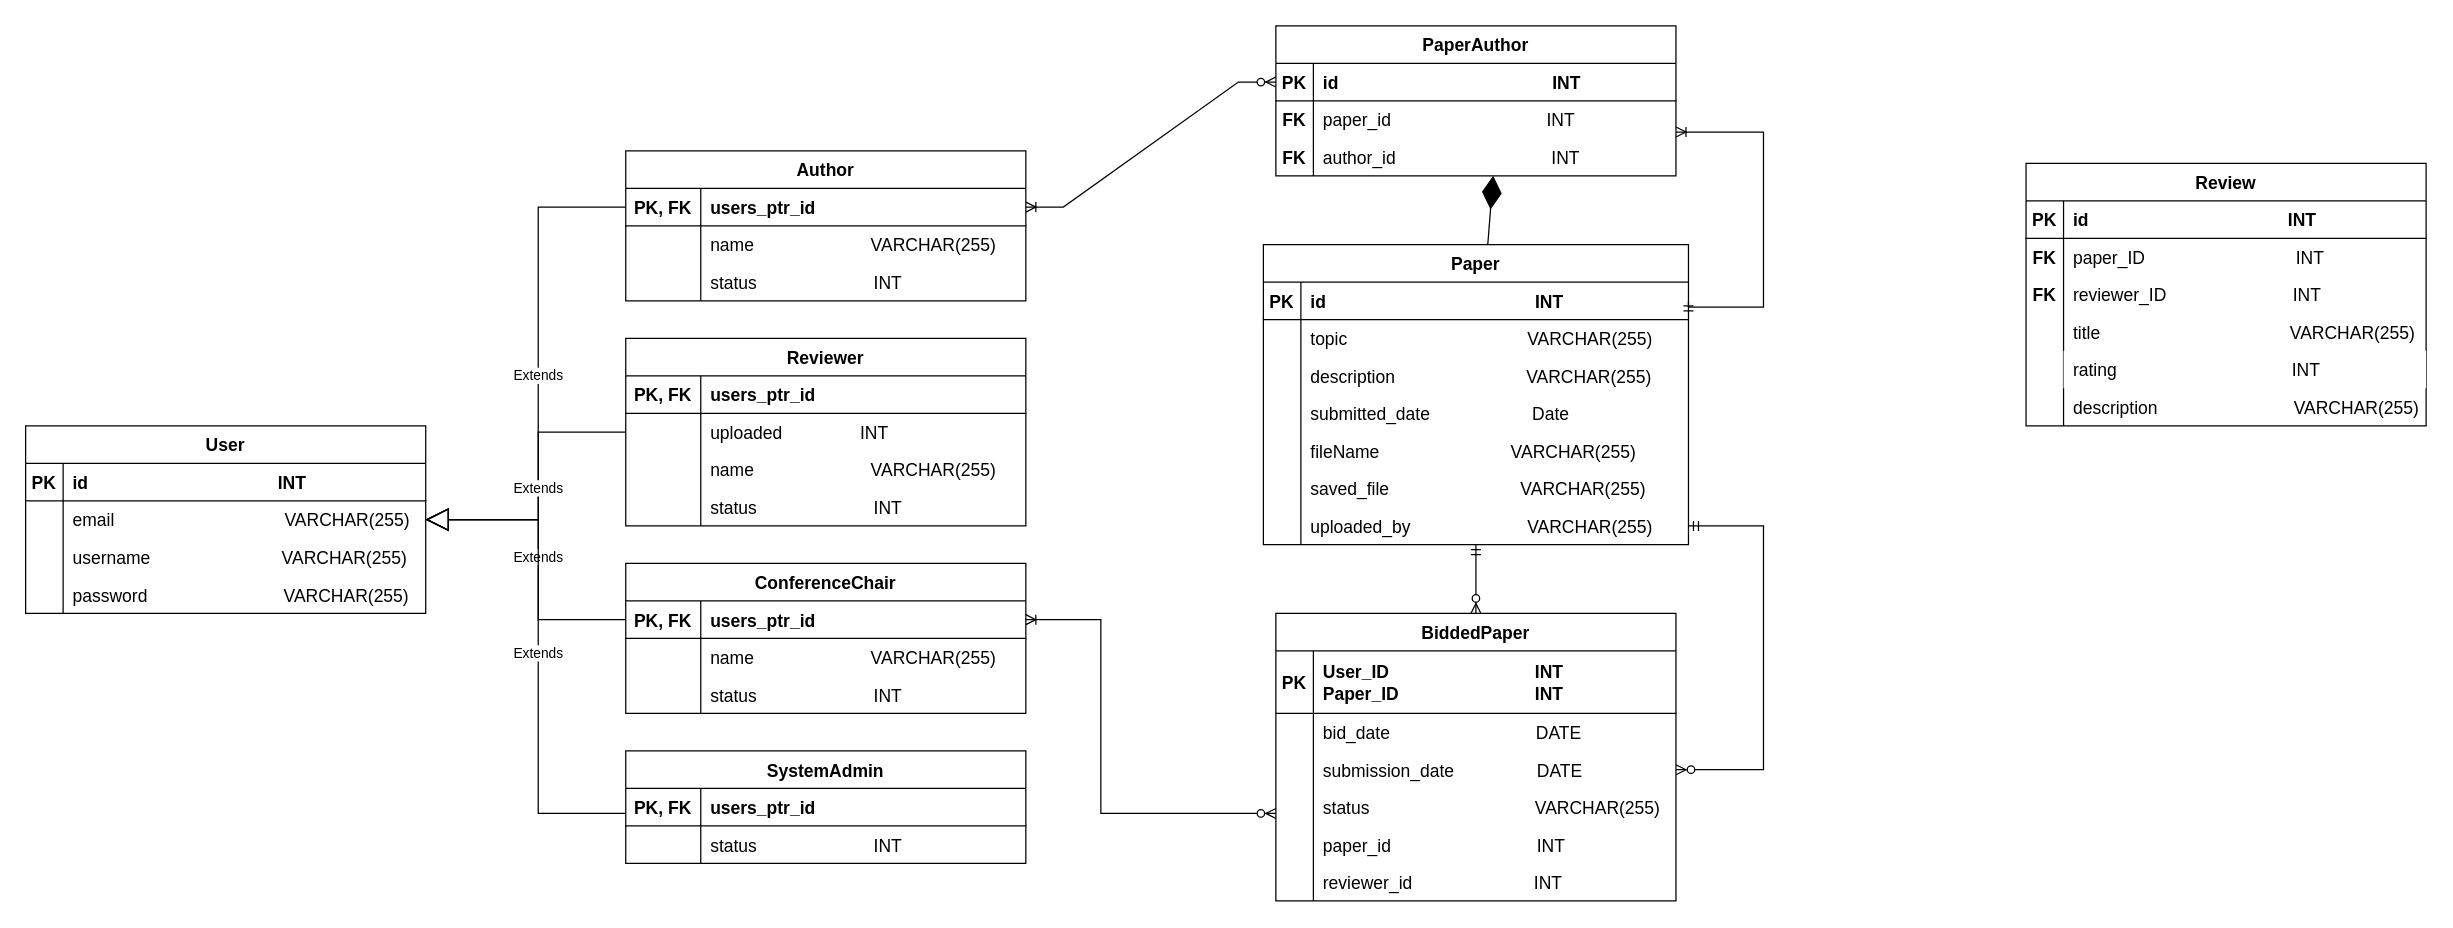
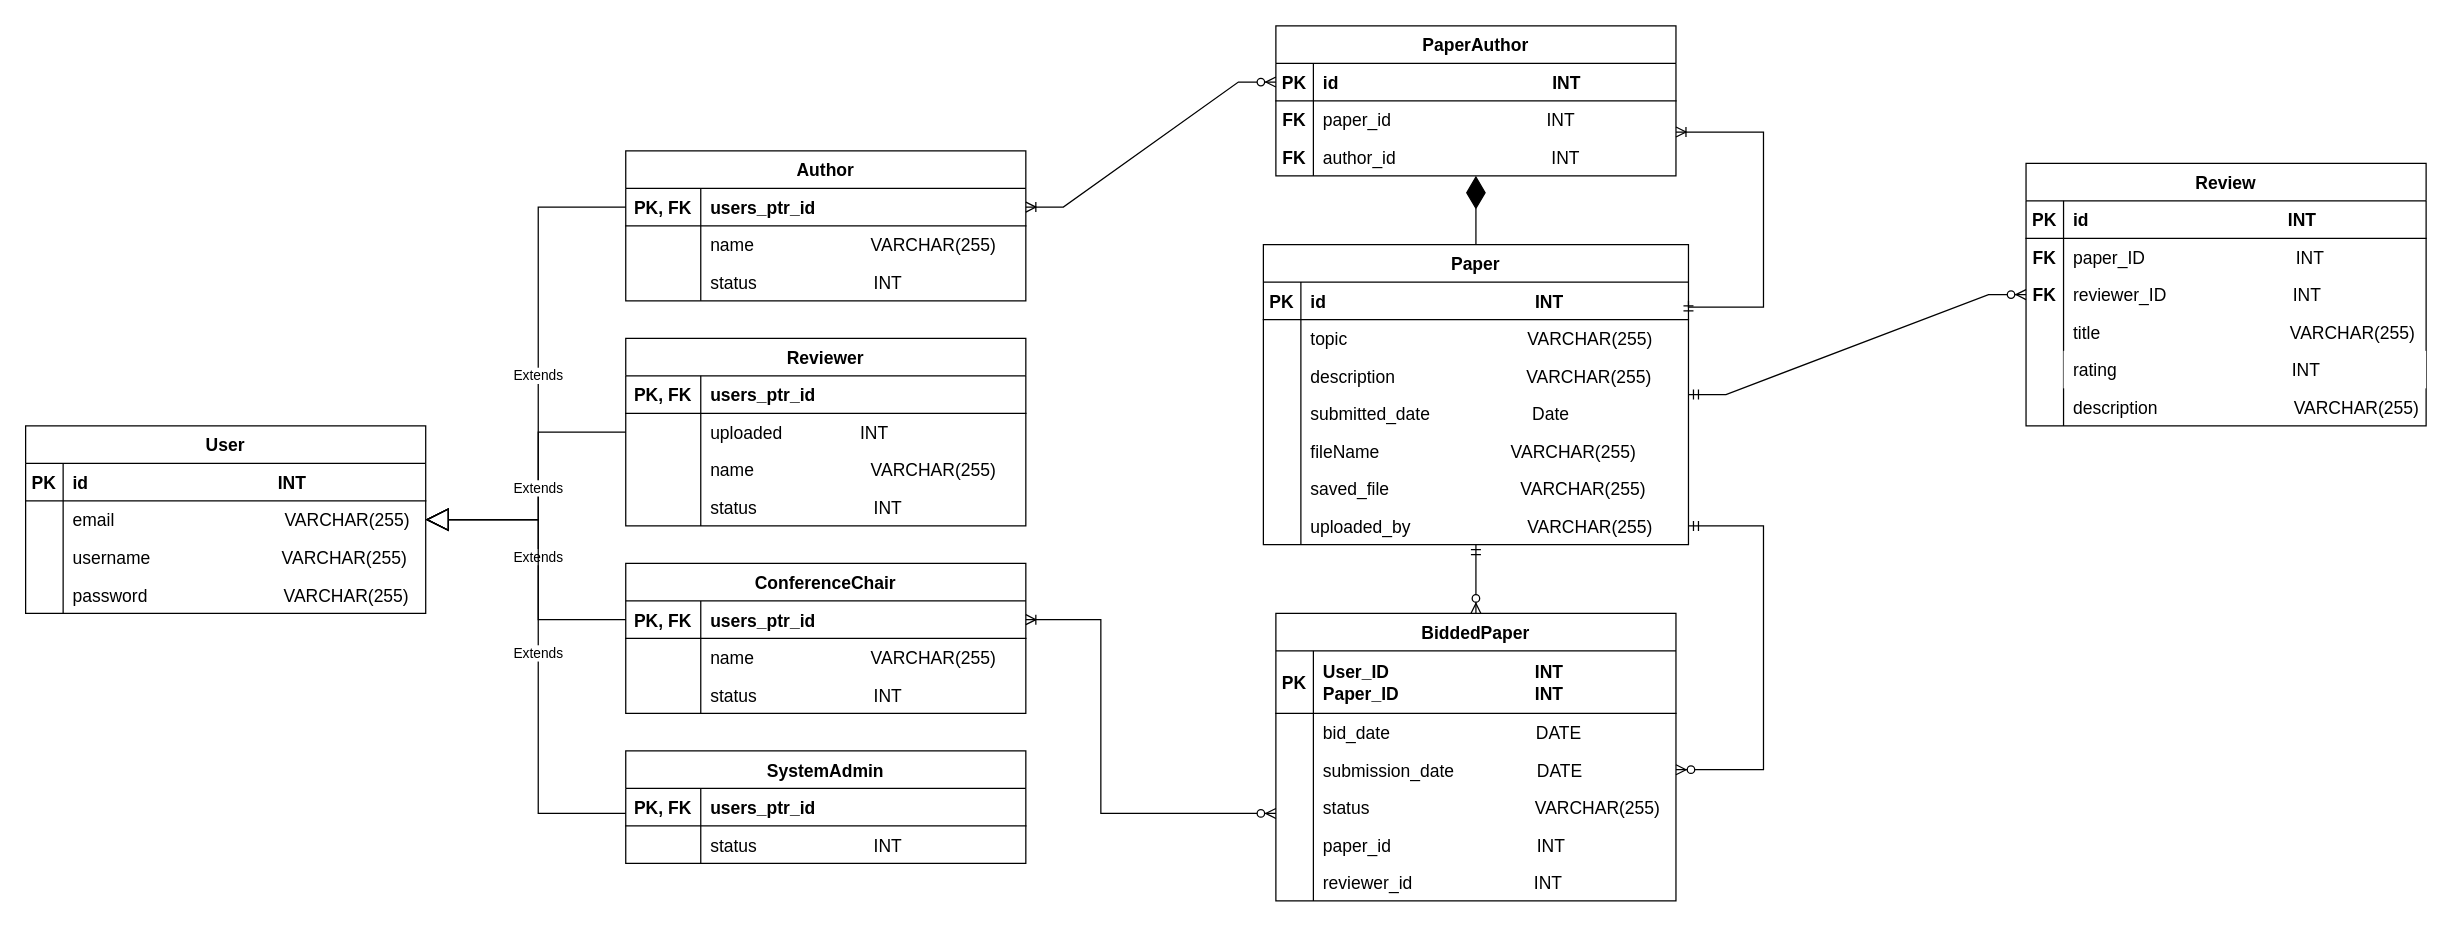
(1489, 226) -> (1476, 226)
none -> (1857, 344)
